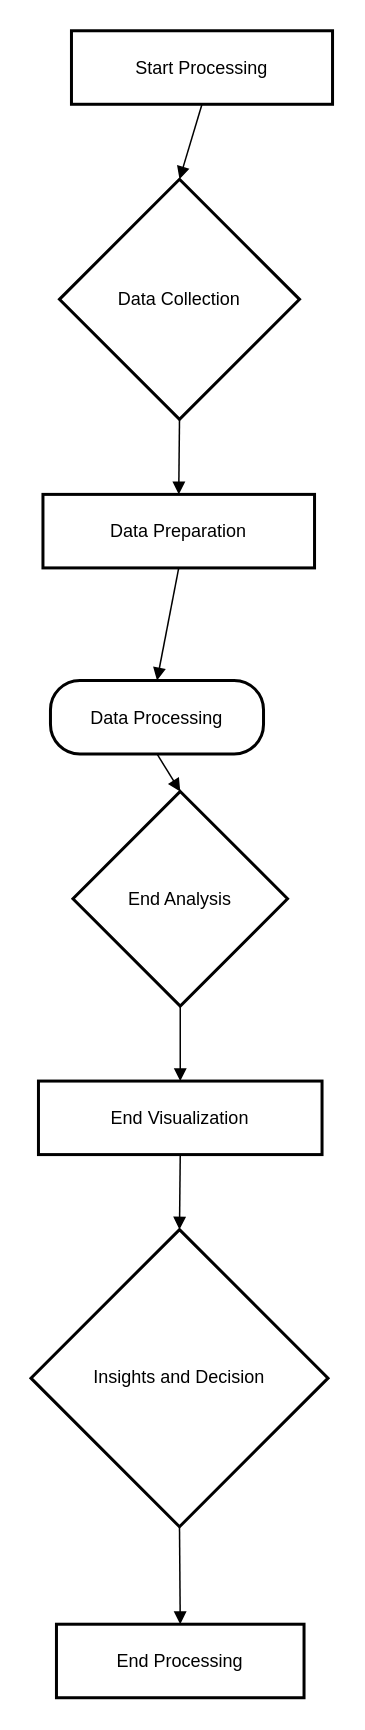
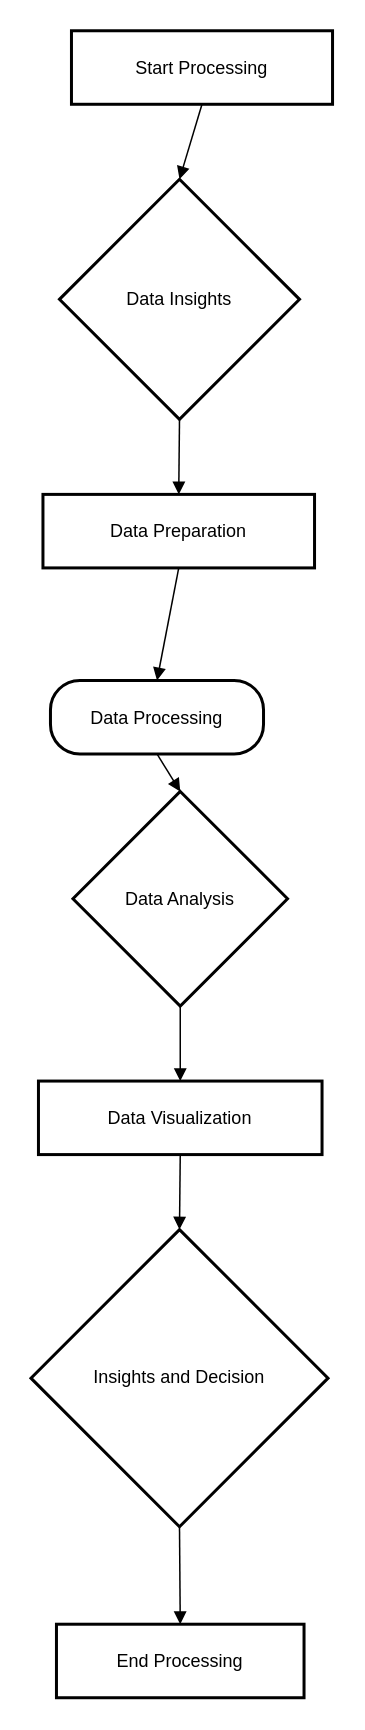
(179, 299) -> (179, 299)
(180, 899) -> (180, 899)
(180, 1118) -> (180, 1118)
